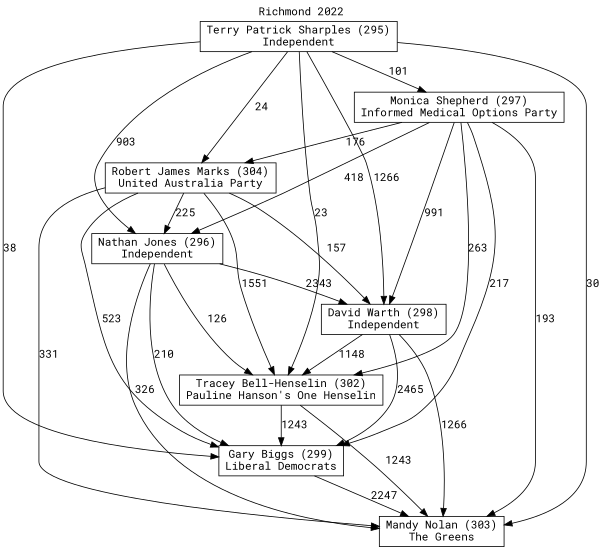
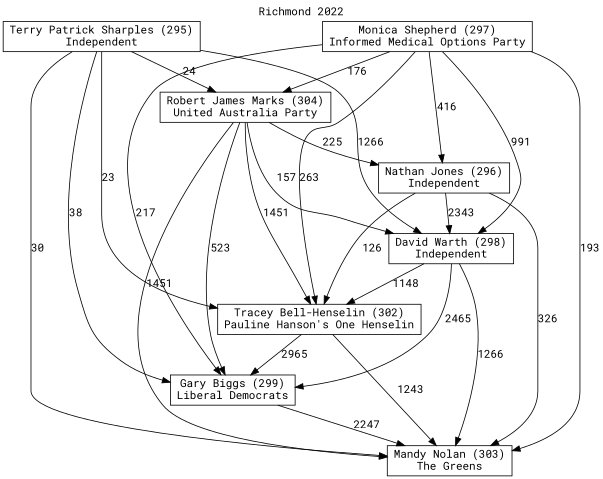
(375, 70) -> none
(135, 119) -> none
(354, 178) -> (447, 107)
(255, 284) -> (276, 213)
(49, 355) -> (160, 284)
(156, 367) -> none
(295, 425) -> (295, 355)
